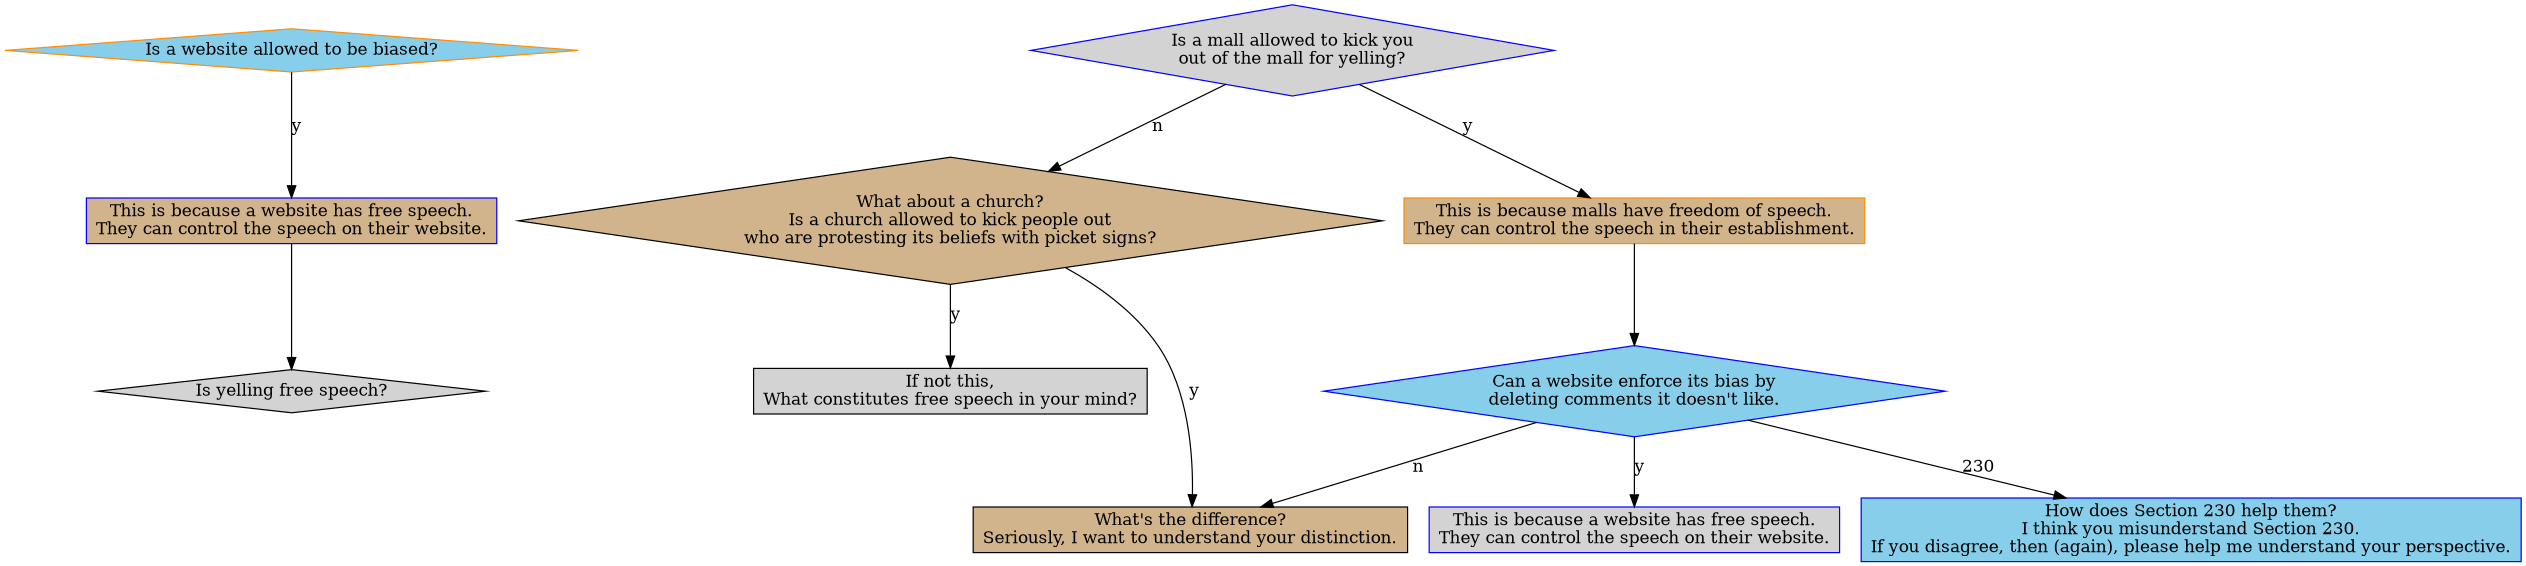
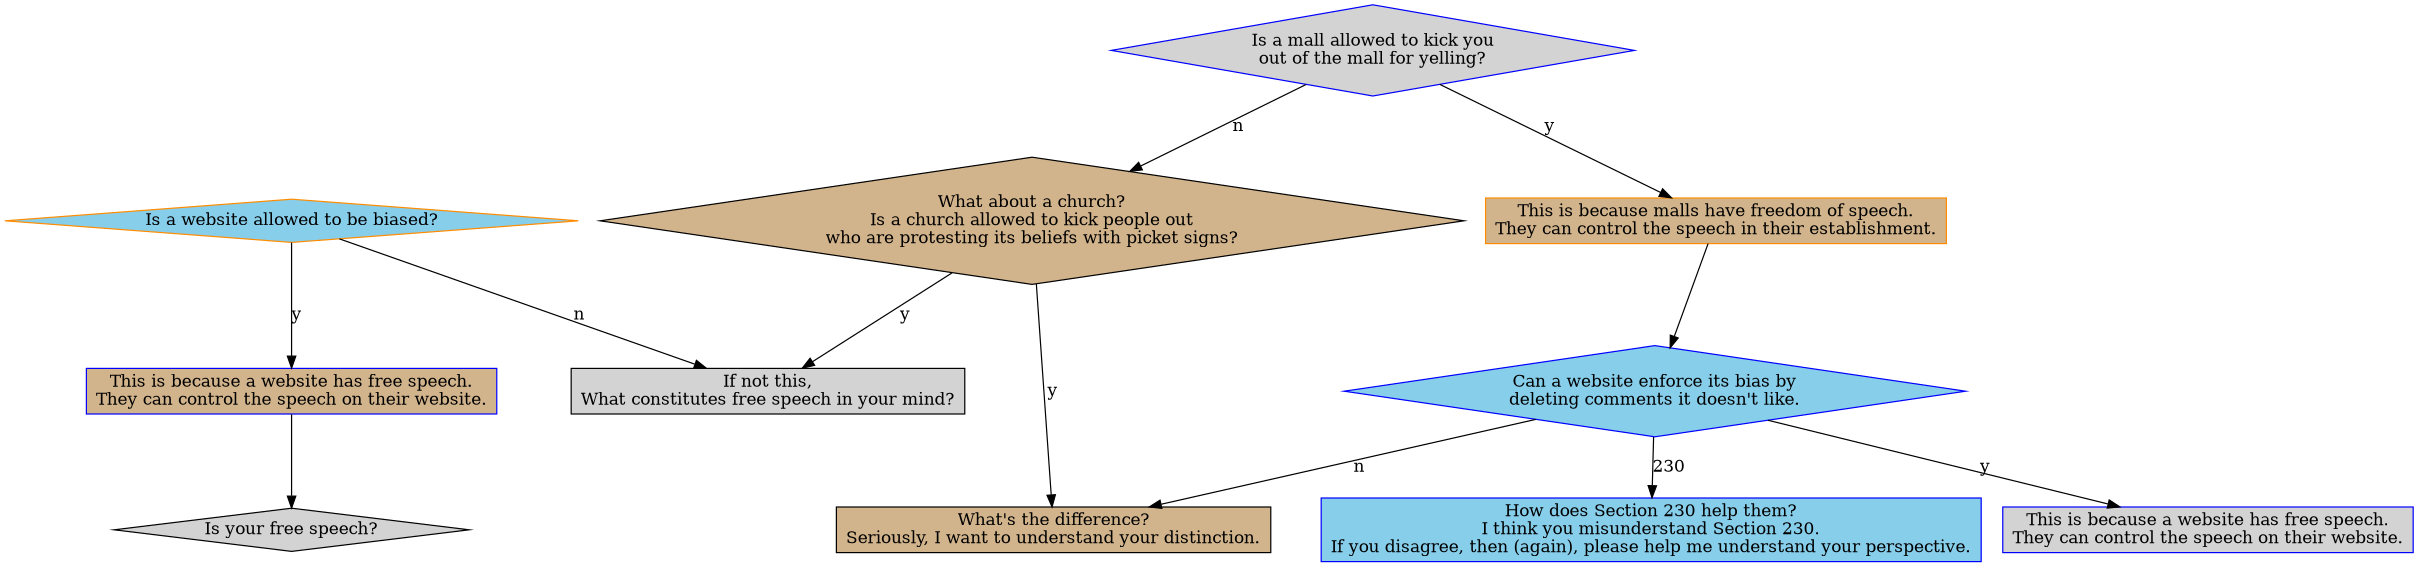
none -> (517, 302)
(292, 391) -> (292, 530)
